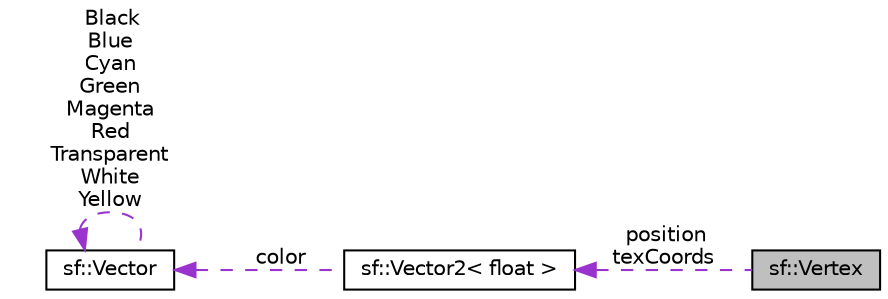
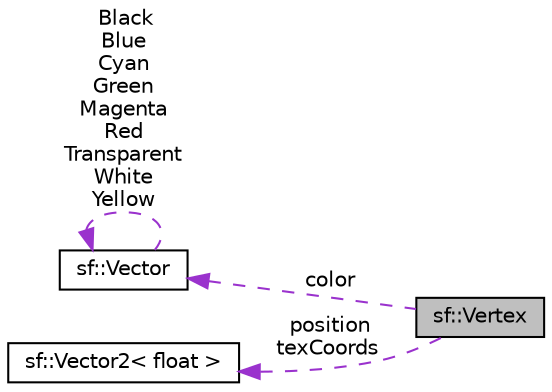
(270, 270) -> (312, 295)
